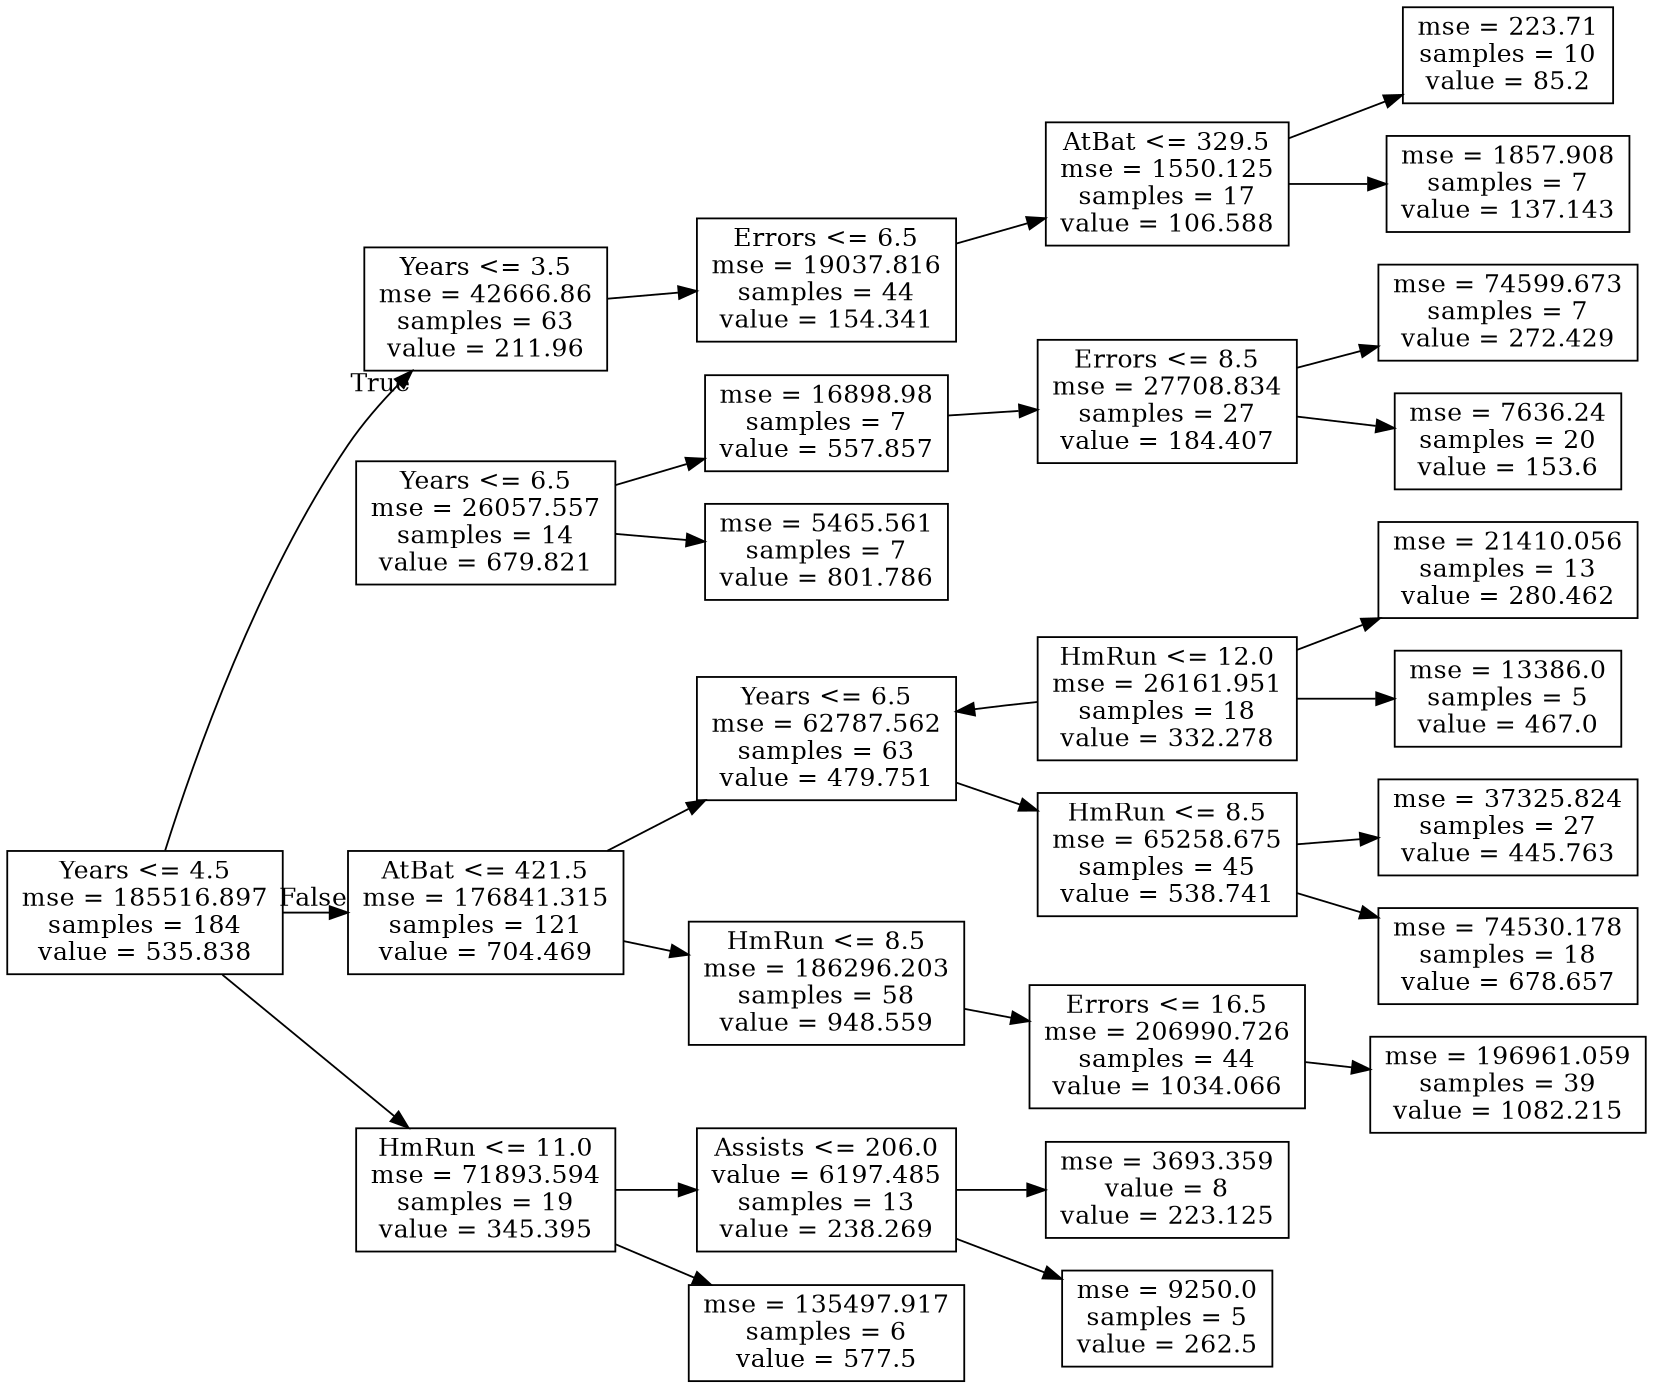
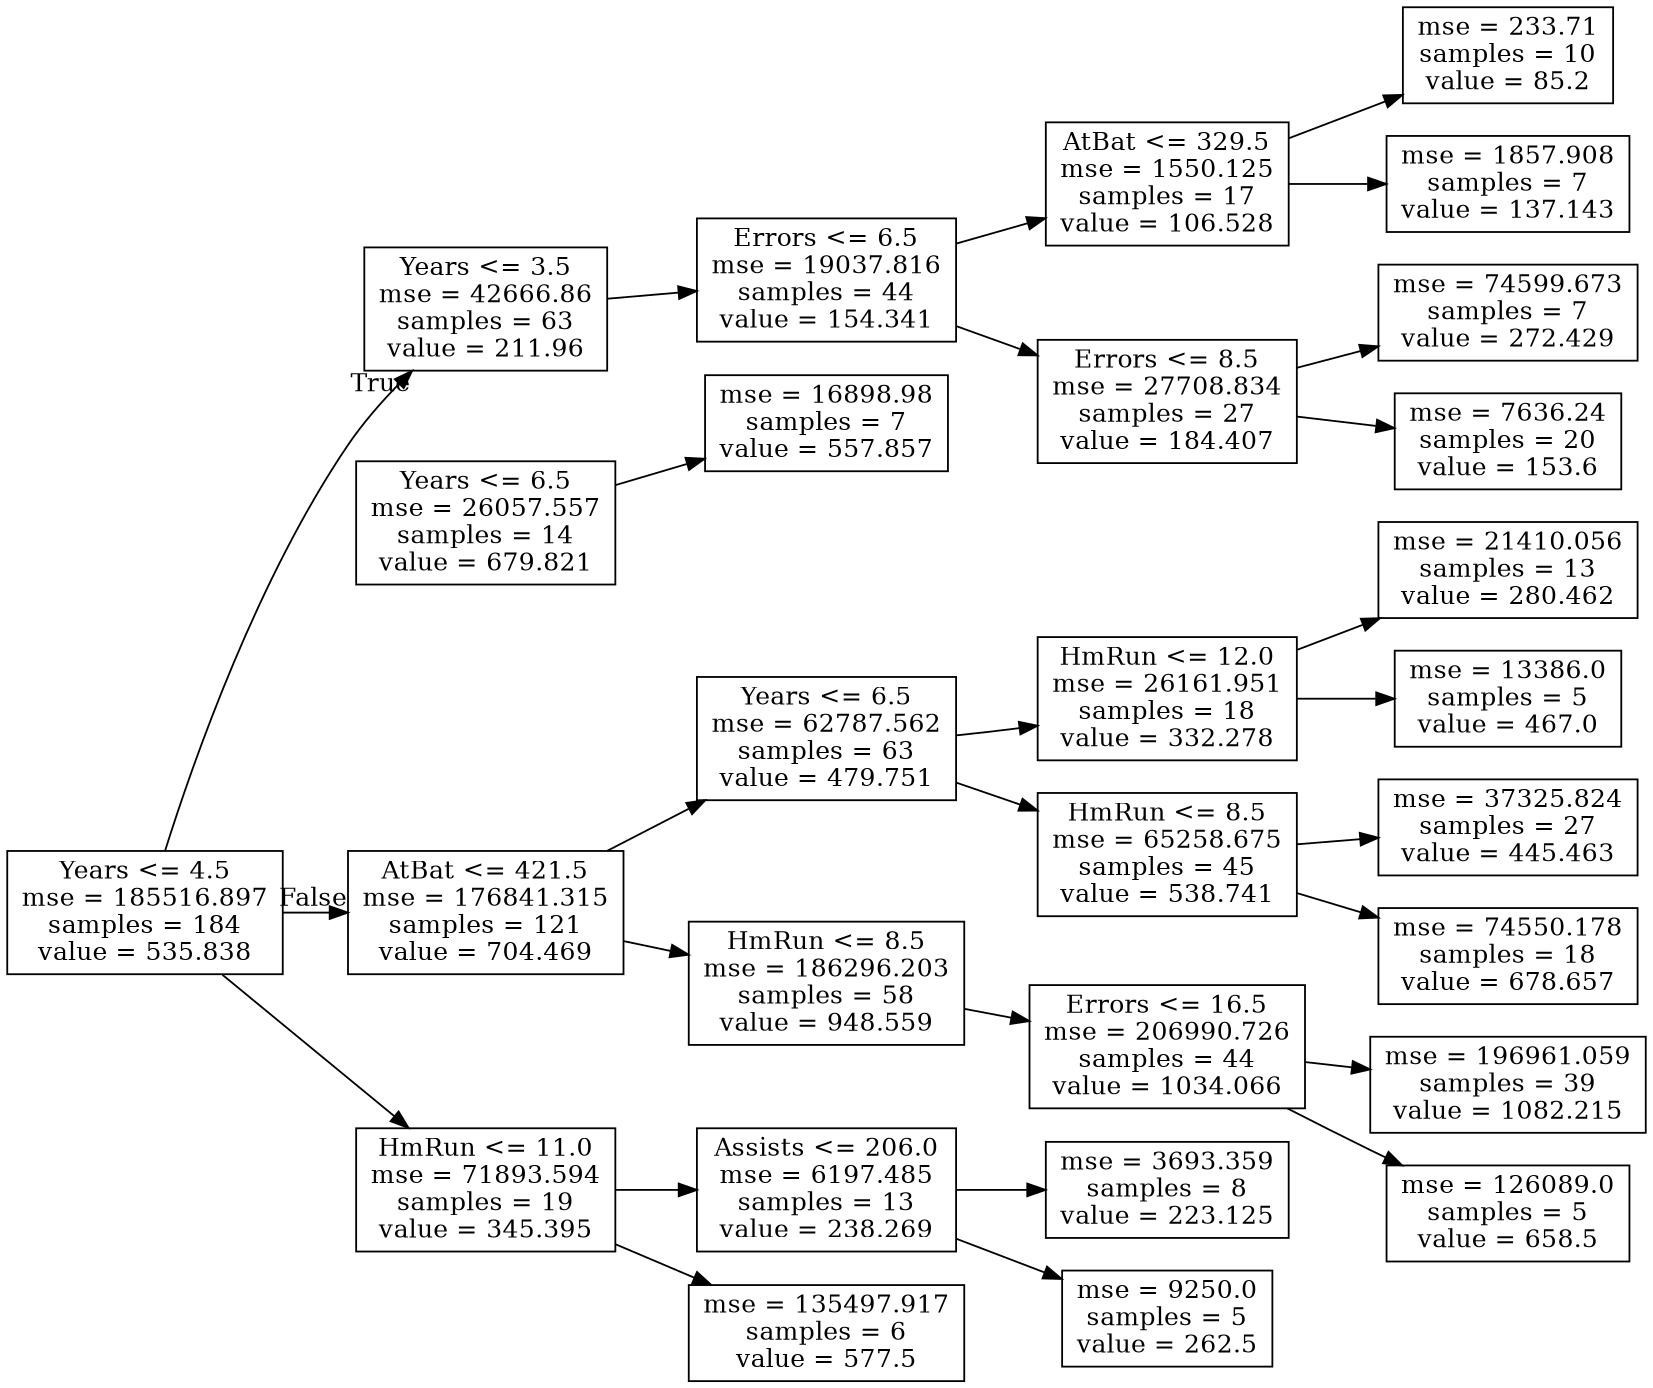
(1508, 55) -> (1508, 55)
(1167, 184) -> (1167, 184)
(983, 413) -> (988, 338)
(826, 552) -> none
(1006, 705) -> (988, 732)
(1508, 827) -> (1508, 827)
(1508, 956) -> (1508, 956)
(826, 1190) -> (826, 1190)
(1167, 1190) -> (1167, 1190)
none -> (1508, 1213)
